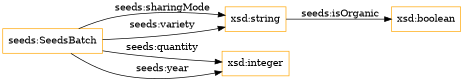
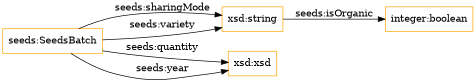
(426, 19) -> (429, 19)
(256, 64) -> (252, 64)
